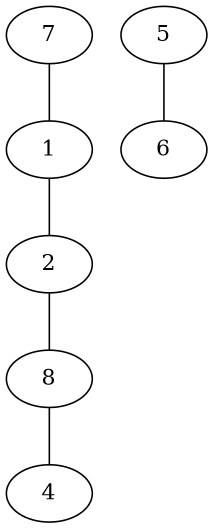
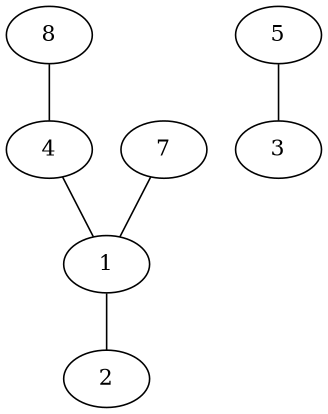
(164, 150) -> (279, 150)
none -> (78, 207)
(49, 322) -> none
